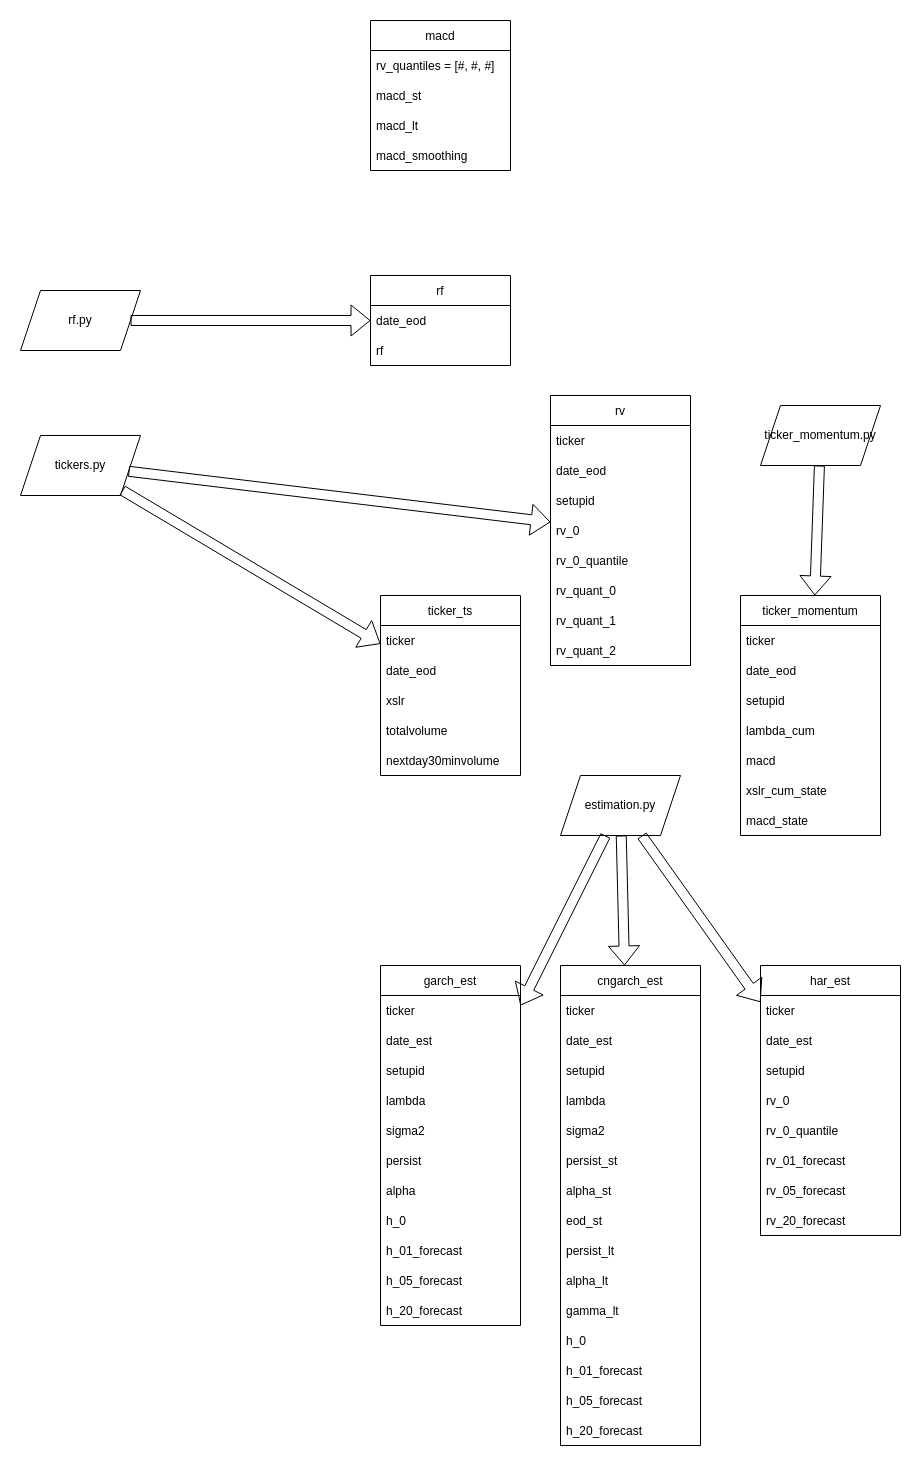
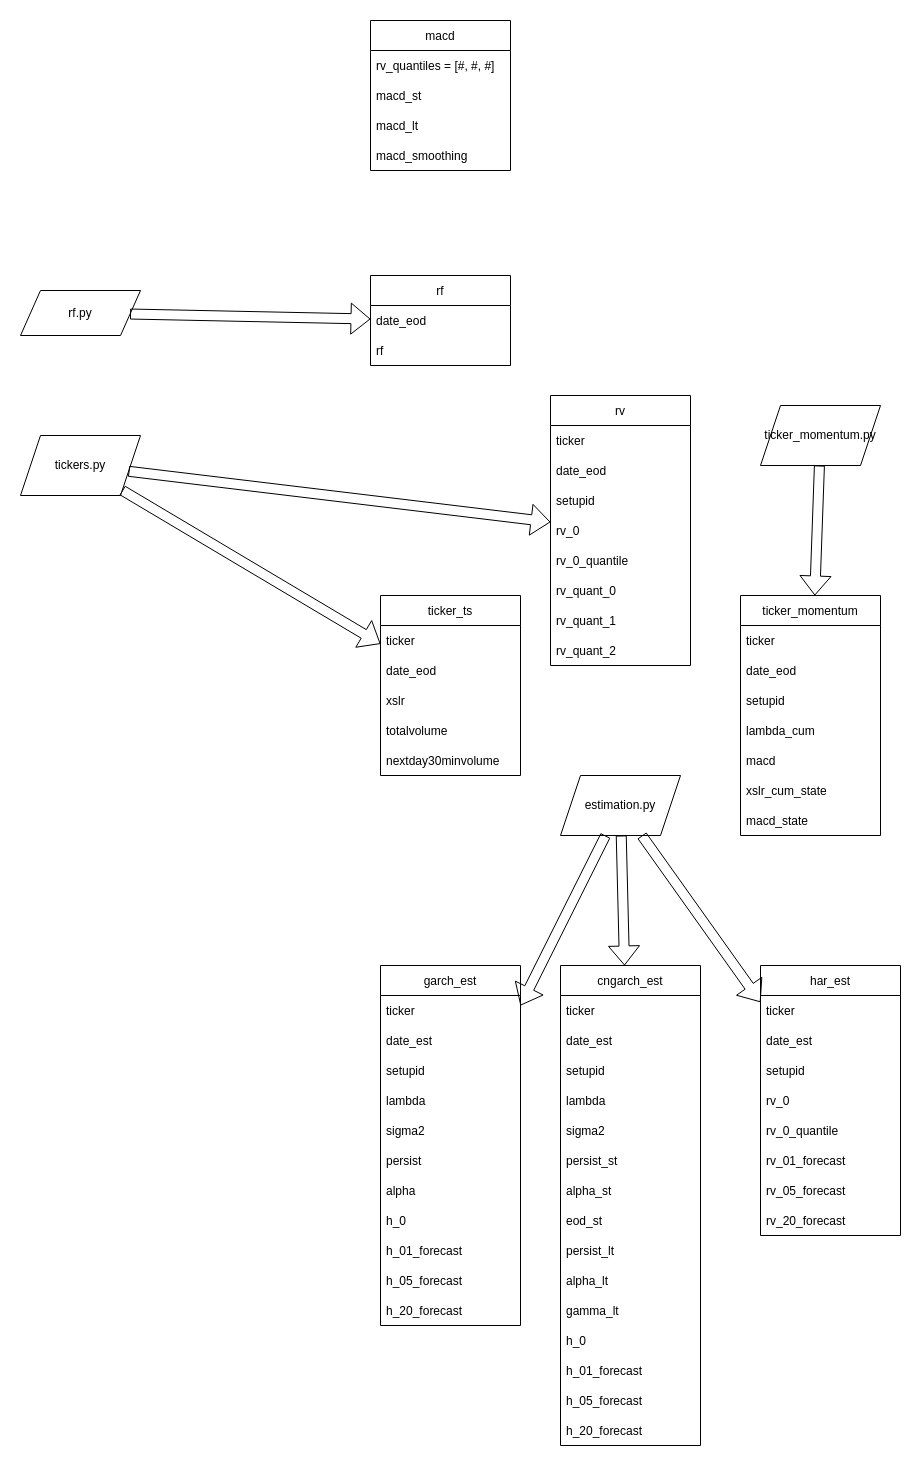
(81, 321) -> (81, 313)
